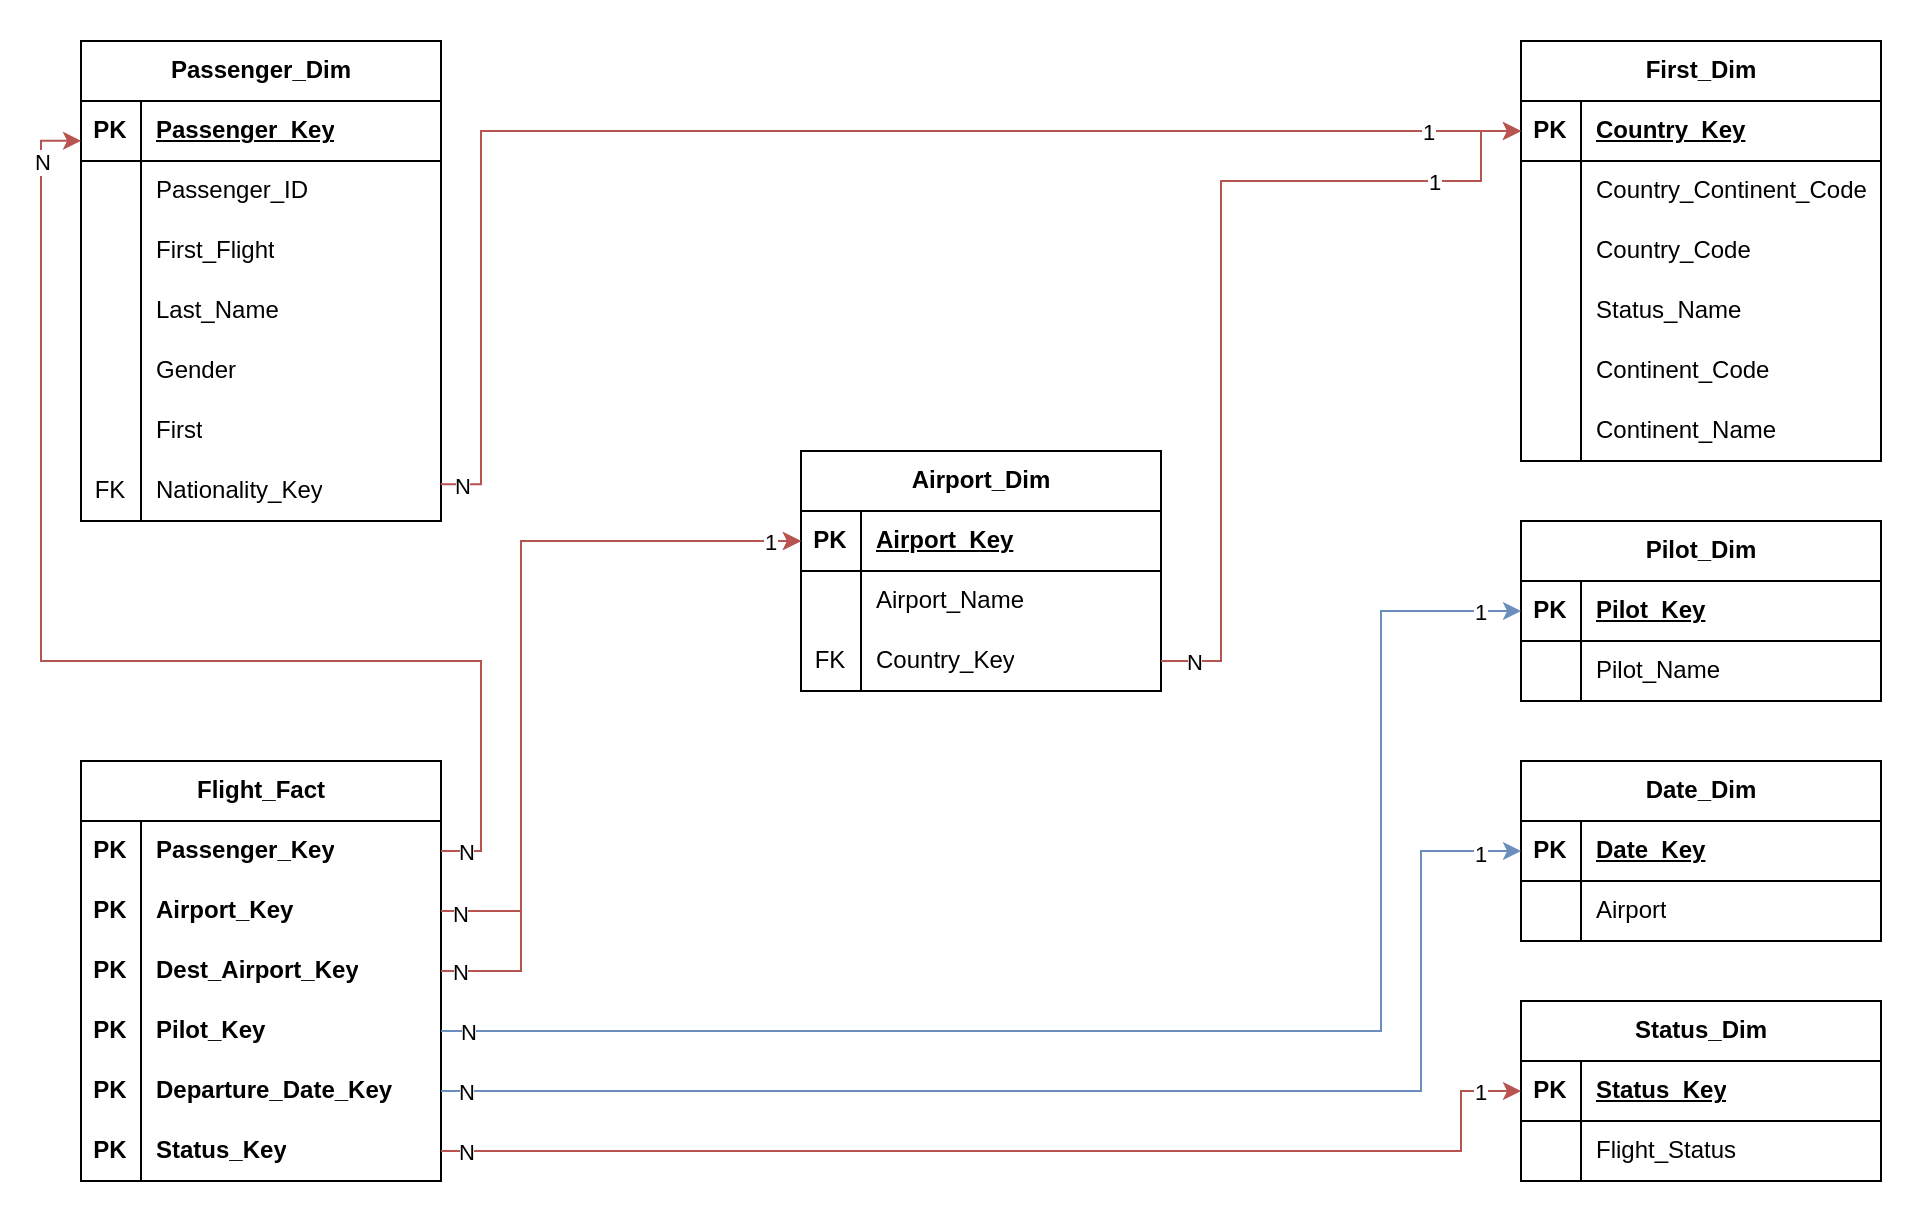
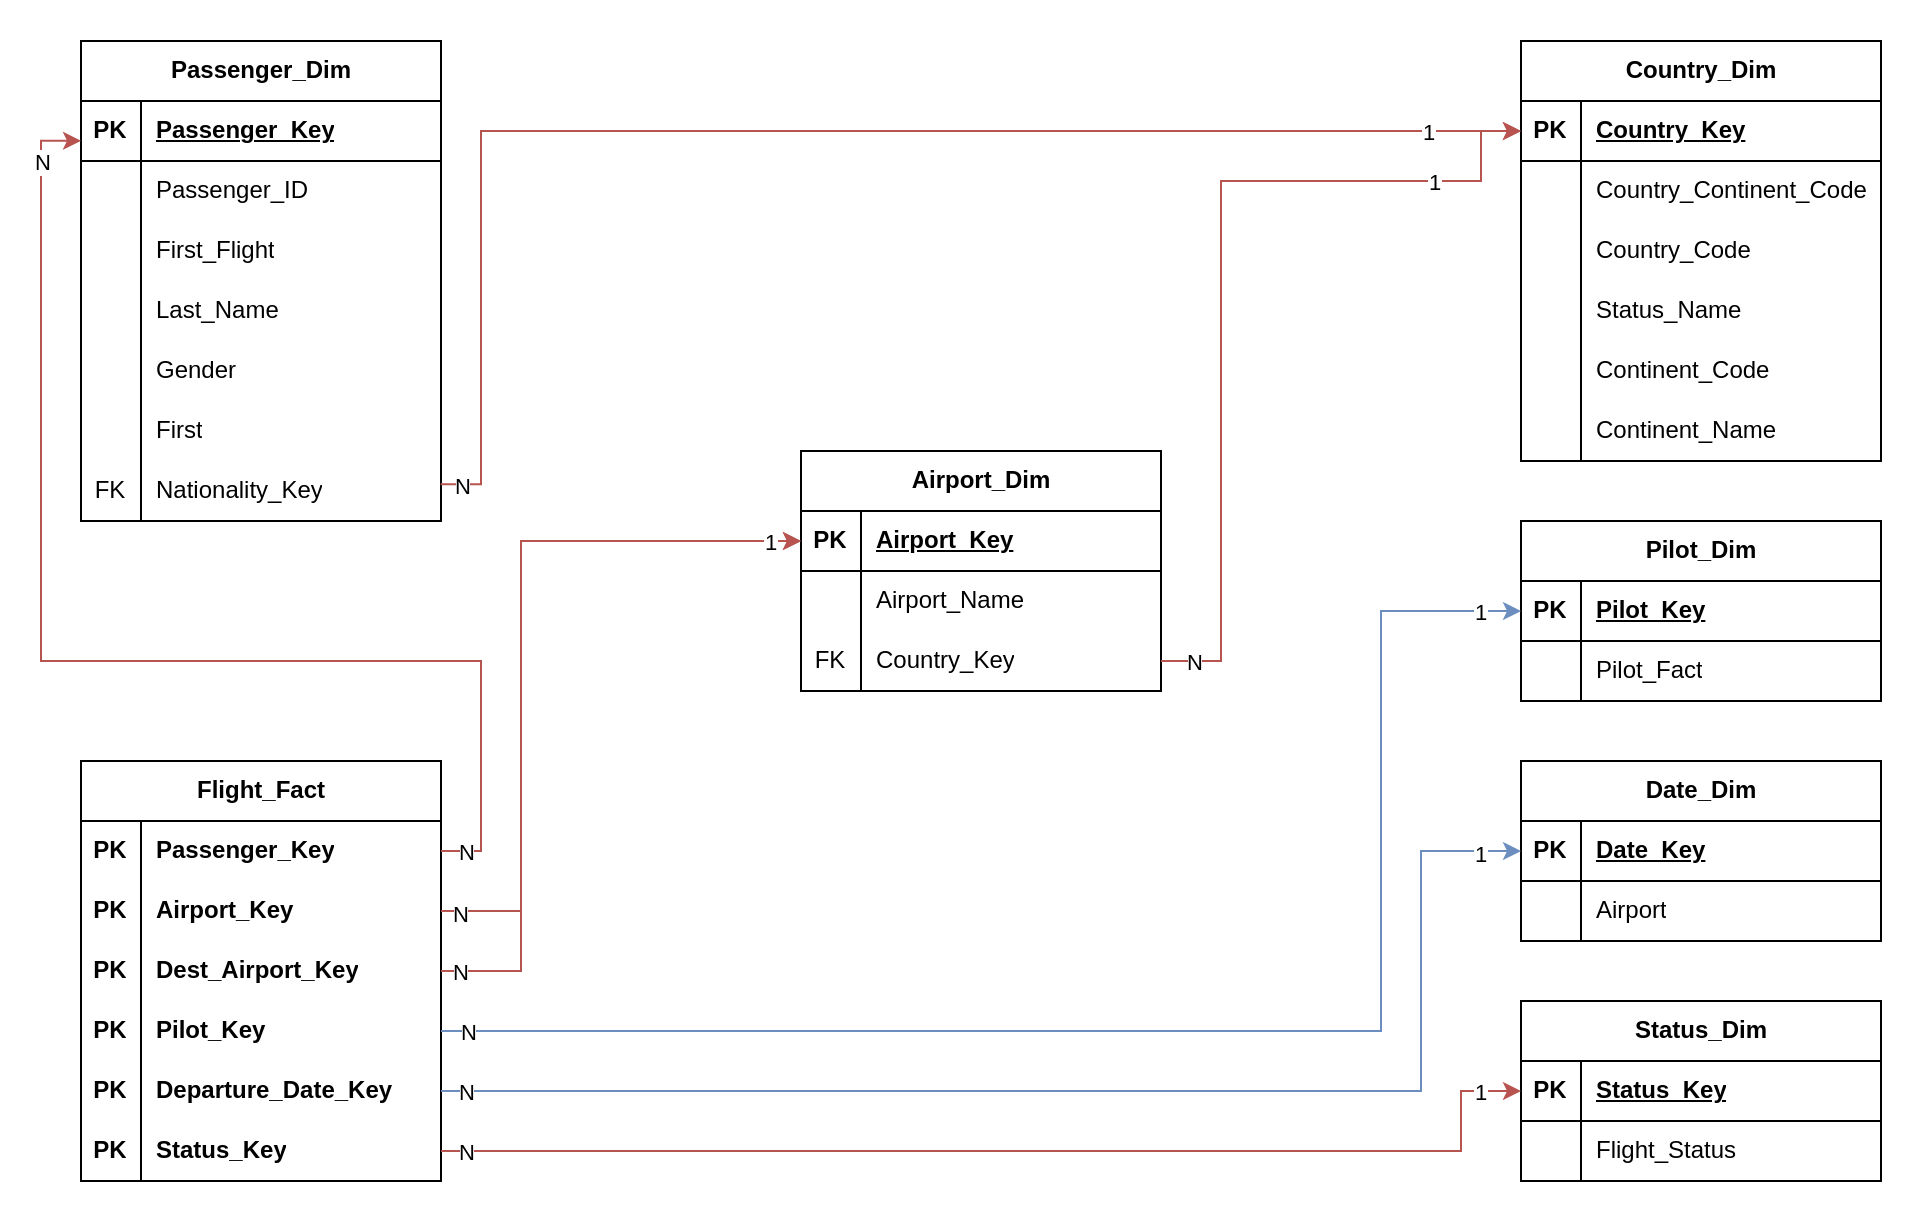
(1702, 71) -> (1702, 71)
(1658, 671) -> (1658, 671)
